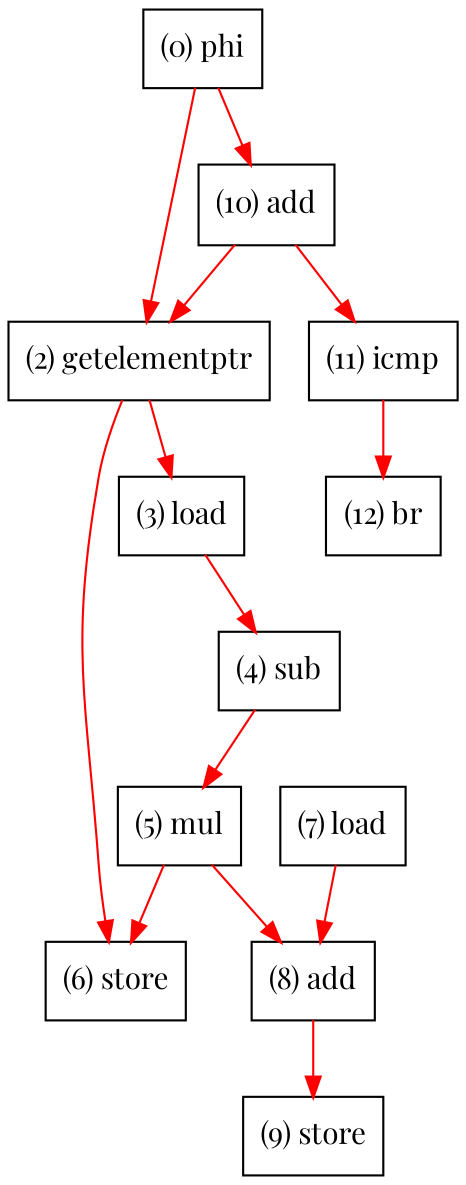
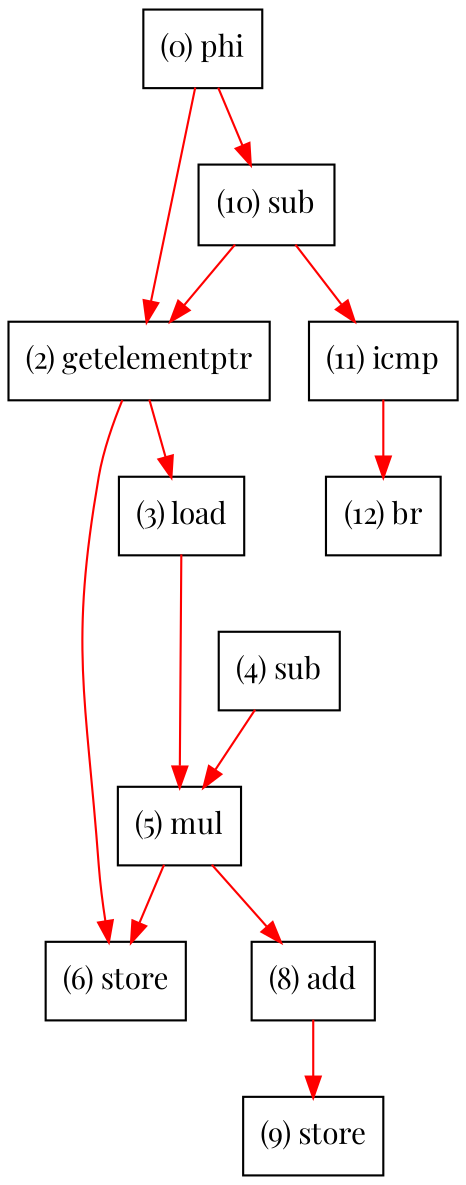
(267, 205) -> (267, 205)
(225, 585) -> (181, 660)
(343, 826) -> none
